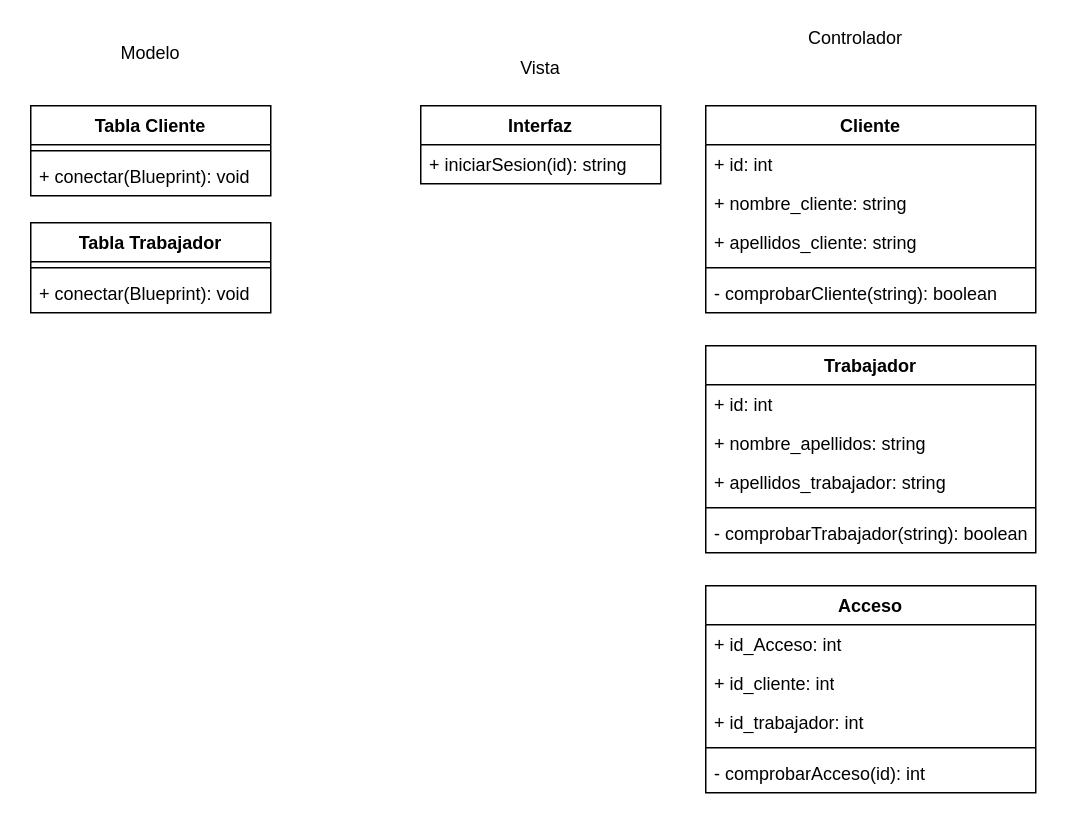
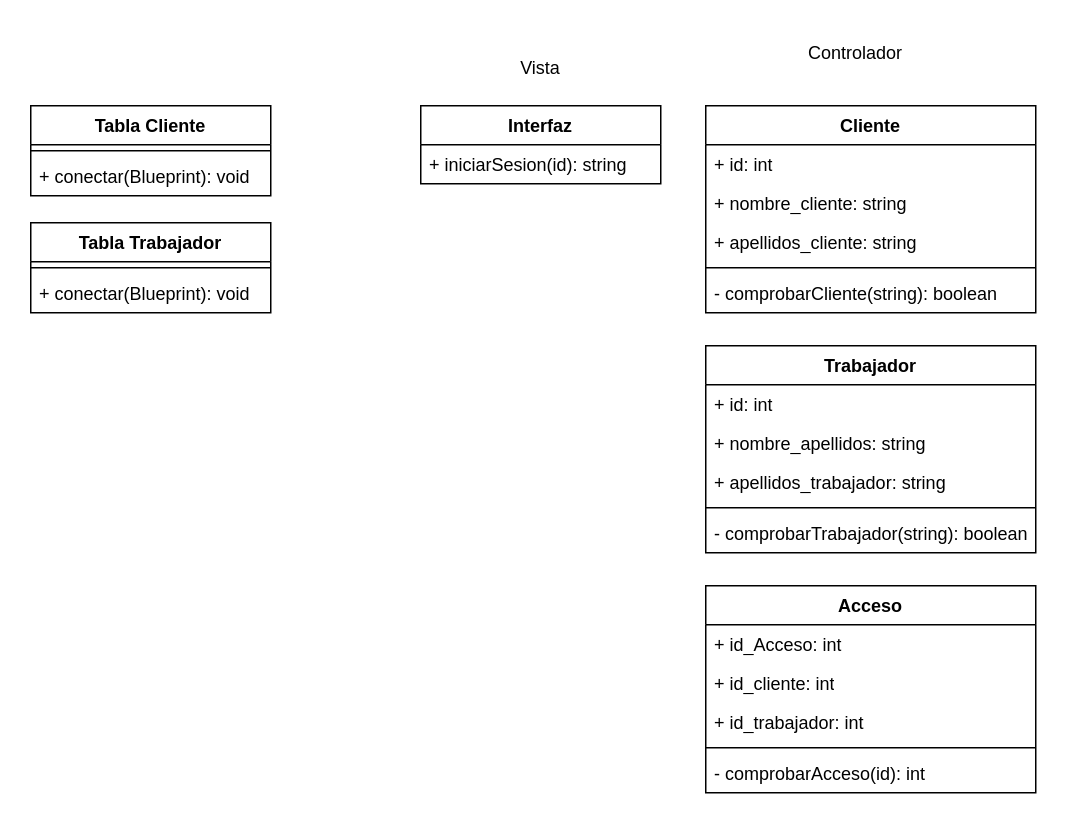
(856, 38) -> (856, 53)
(151, 53) -> none
